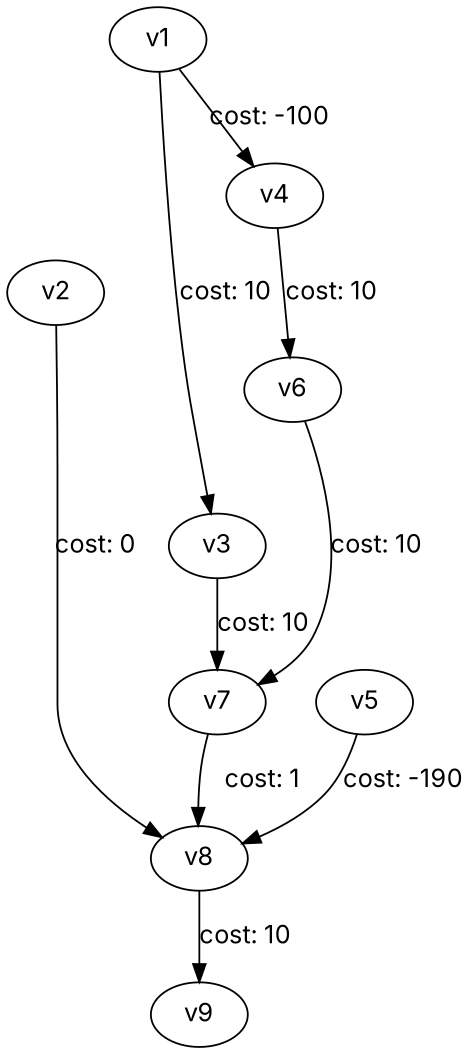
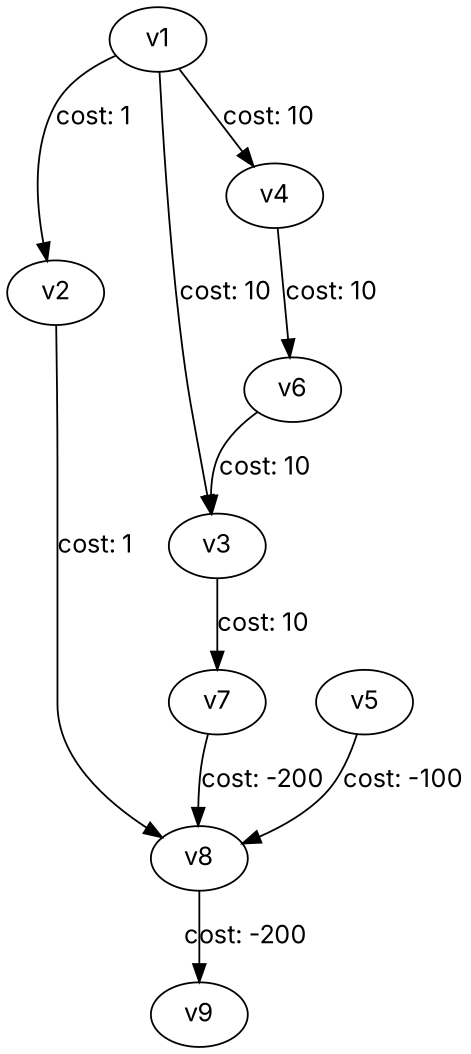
(269, 118) -> (269, 118)
none -> (44, 134)
(96, 546) -> (96, 546)
(331, 557) -> (223, 448)
(263, 780) -> (263, 780)
(403, 780) -> (403, 780)
(246, 937) -> (246, 937)
